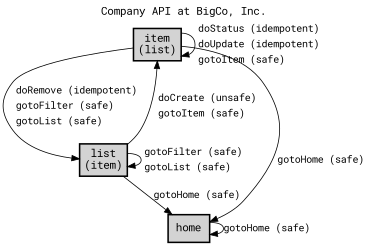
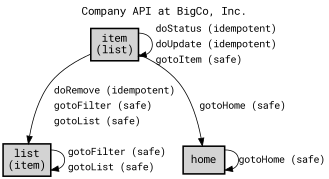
(149, 110) -> none
(145, 193) -> none
